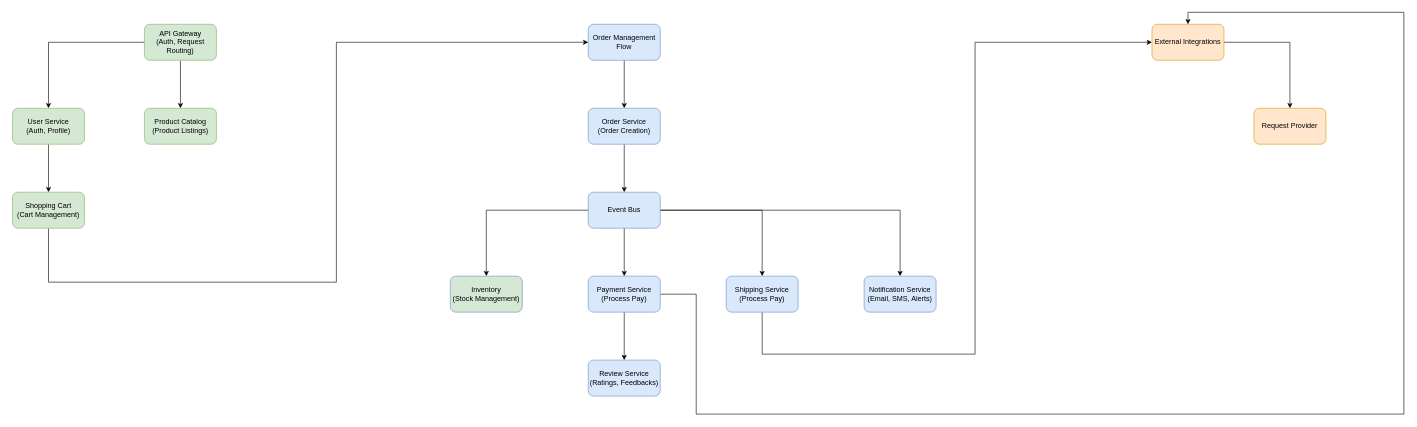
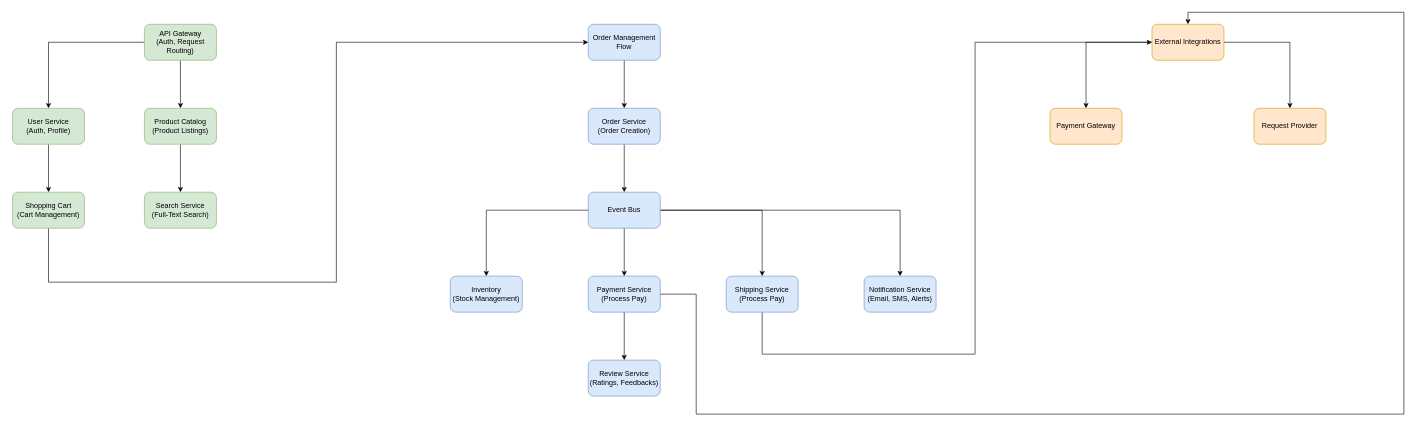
none -> (1086, 102)
none -> (1086, 126)
none -> (180, 166)
none -> (180, 210)
(486, 294) -> (486, 294)
